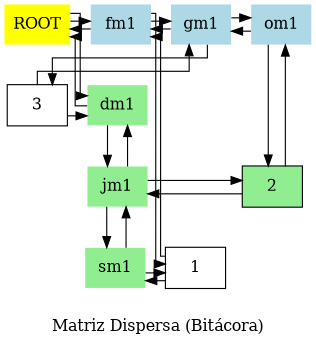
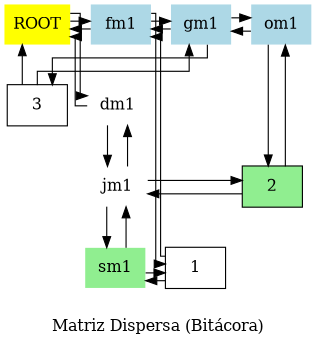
(118, 105) -> (118, 105)
(72, 116) -> (22, 70)
(118, 187) -> (118, 187)
